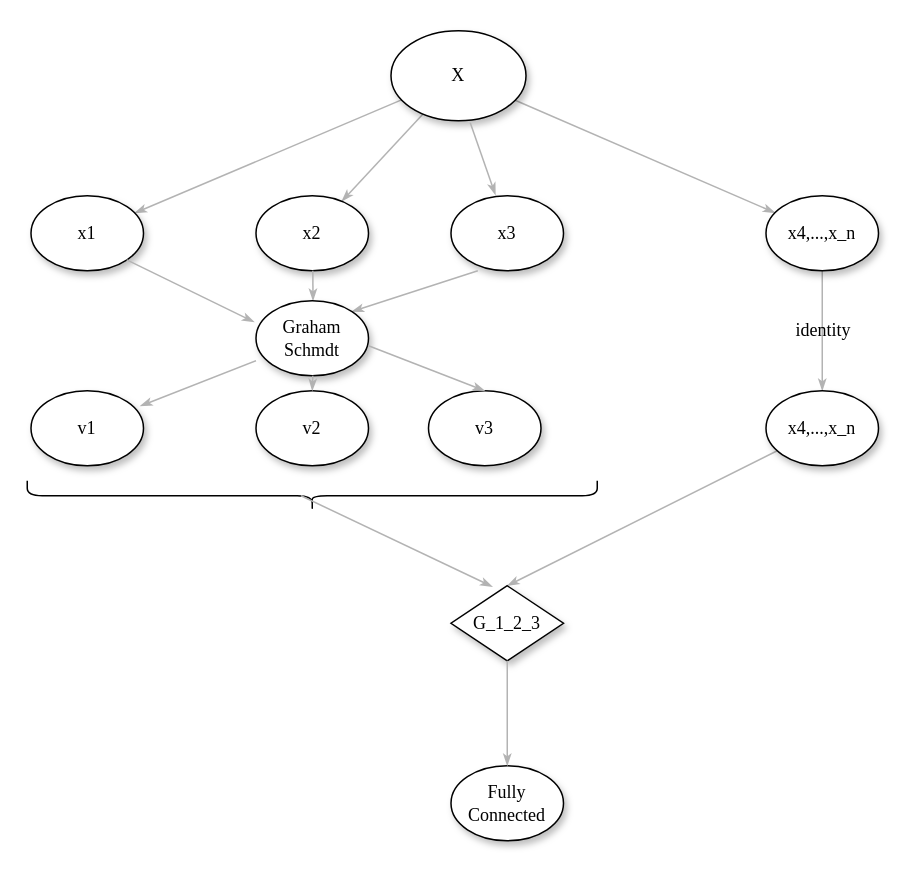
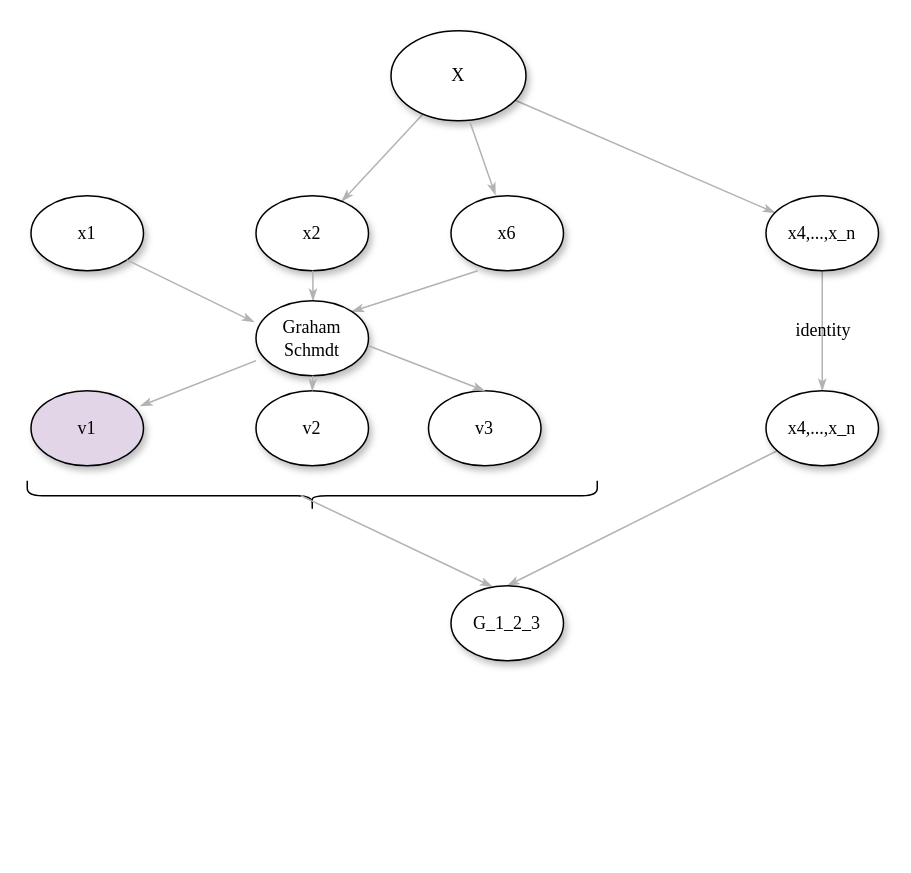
(272, 155) -> none
(507, 233) -> (507, 233)
(87, 428) -> (87, 428)
(507, 623) -> (507, 623)
(507, 661) -> none
(507, 803) -> none
